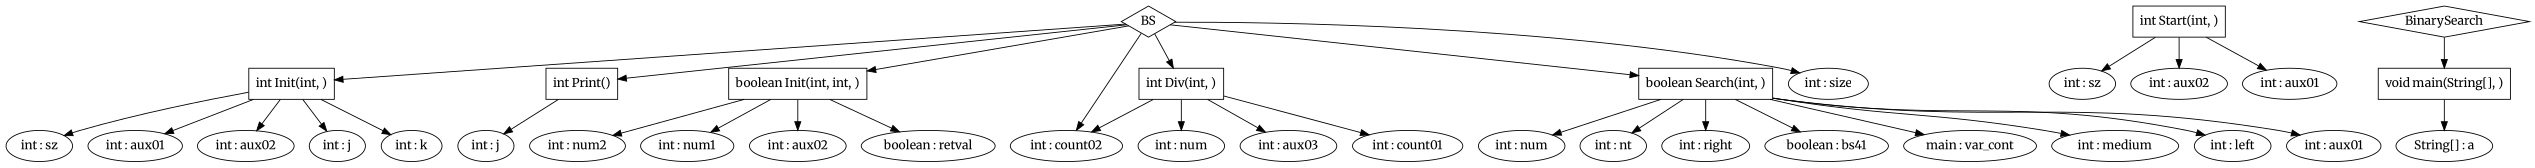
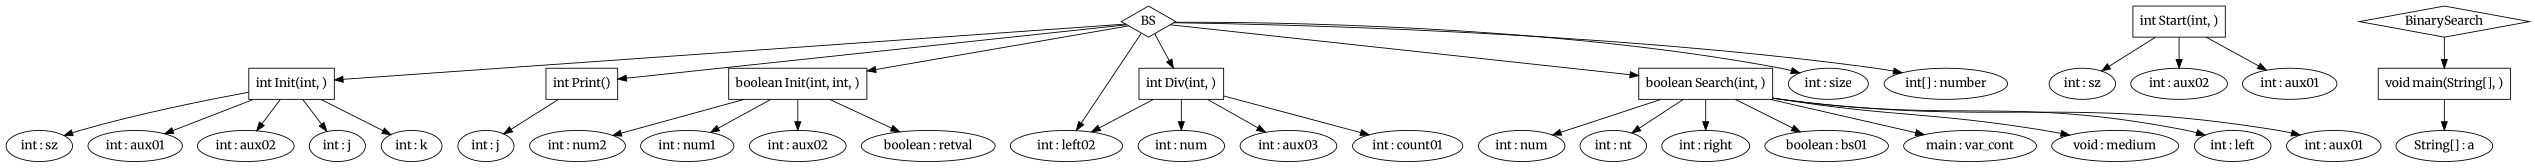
none -> (1946, 84)
(1066, 146) -> (1066, 146)
(1827, 146) -> (1827, 146)
(2115, 146) -> (2115, 146)
